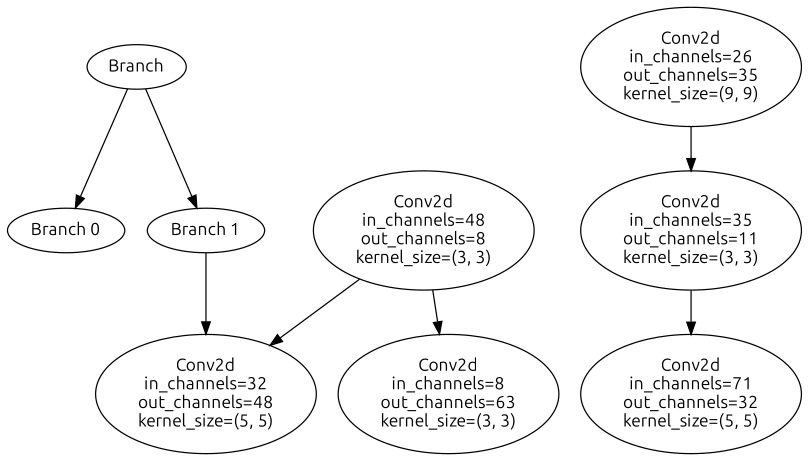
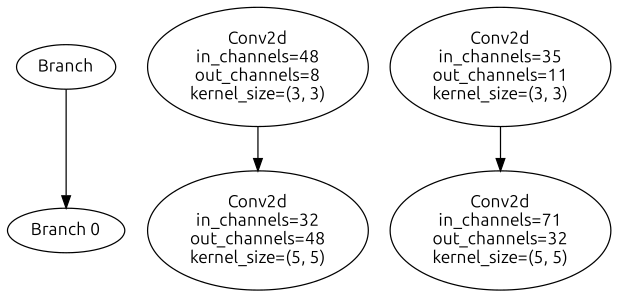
(691, 67) -> none
(206, 230) -> none
(449, 394) -> none
